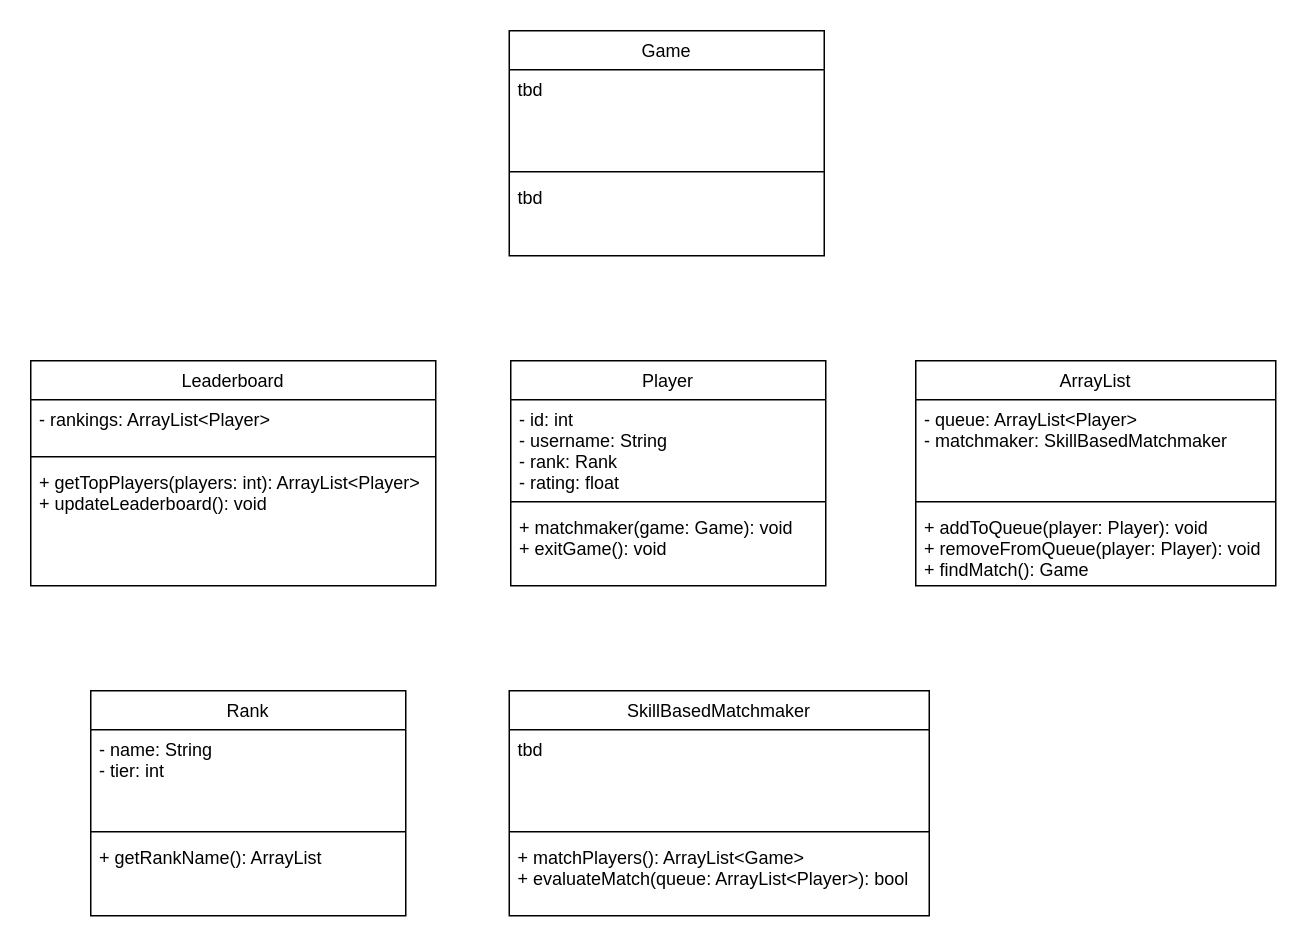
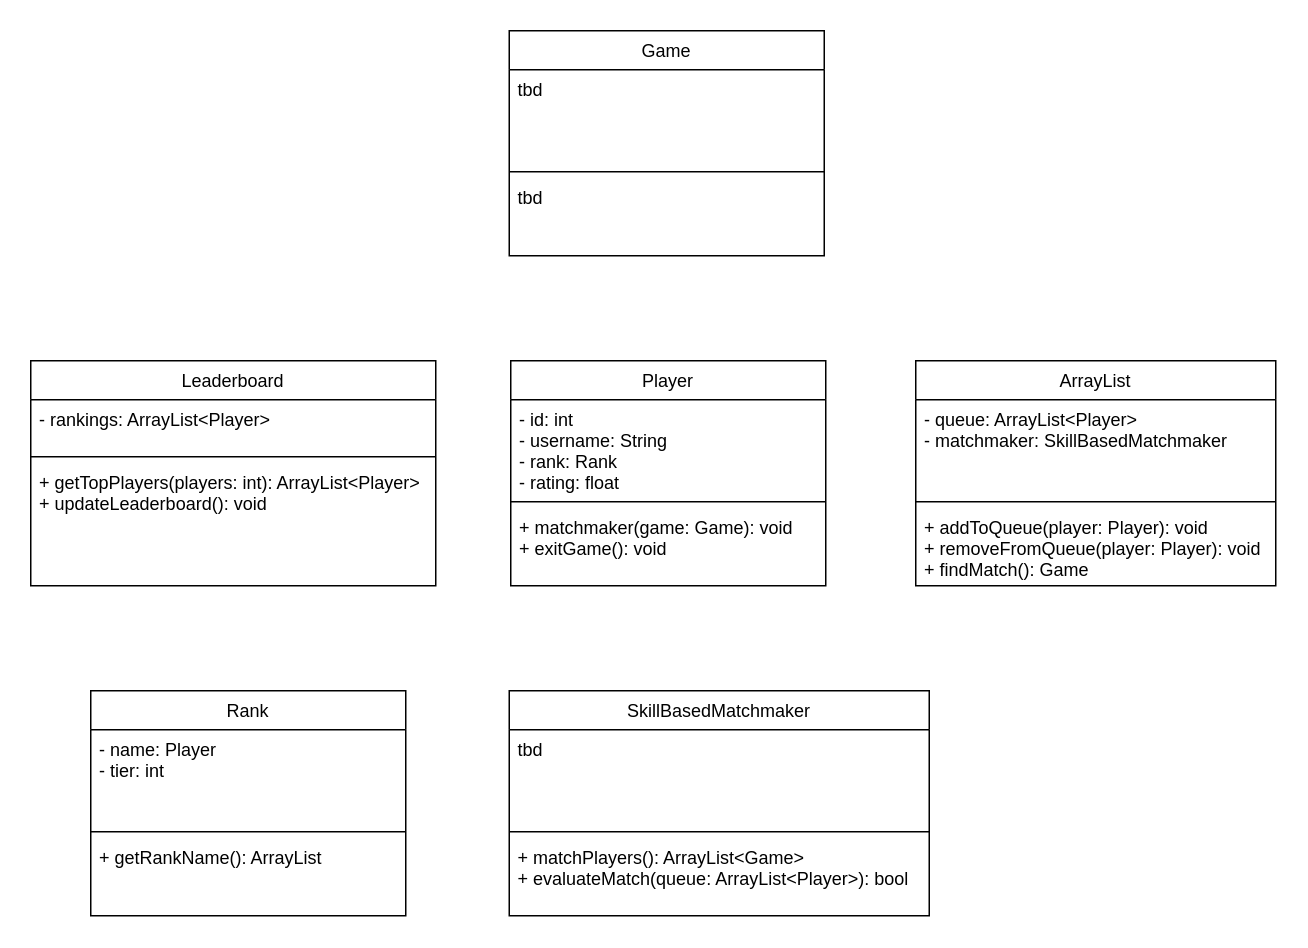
(160, 750) -> (160, 750)
